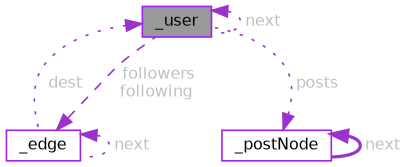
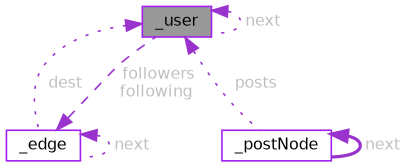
(273, 53) -> (223, 93)
